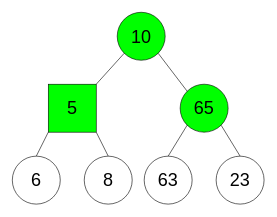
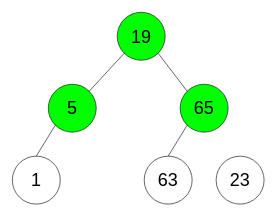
(141, 36) -> (141, 36)
(72, 108) -> (72, 108)
(231, 141) -> none
(102, 144) -> none
(36, 180) -> (36, 180)
(108, 180) -> none
